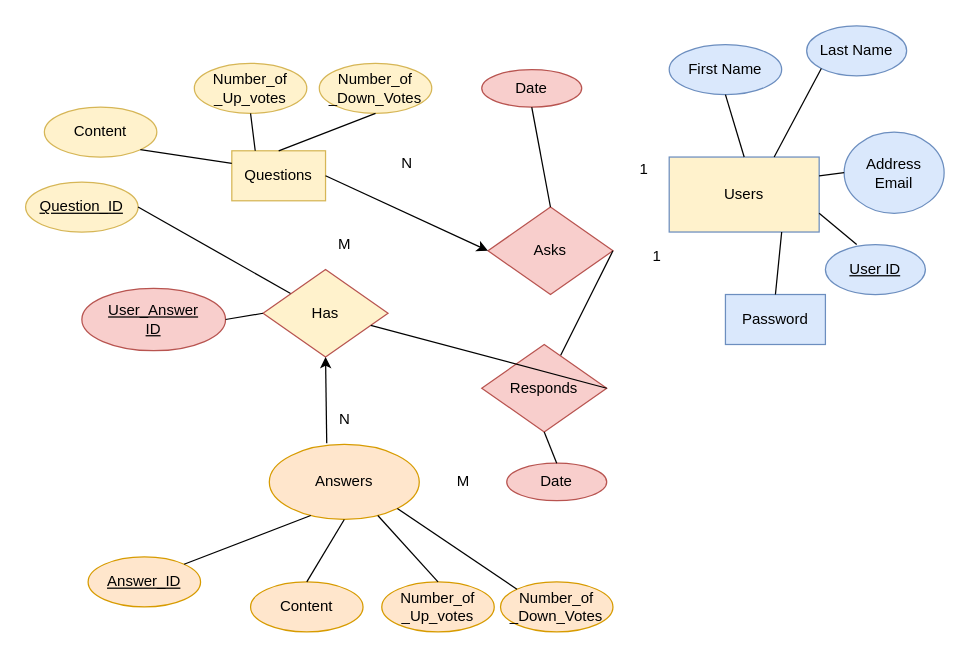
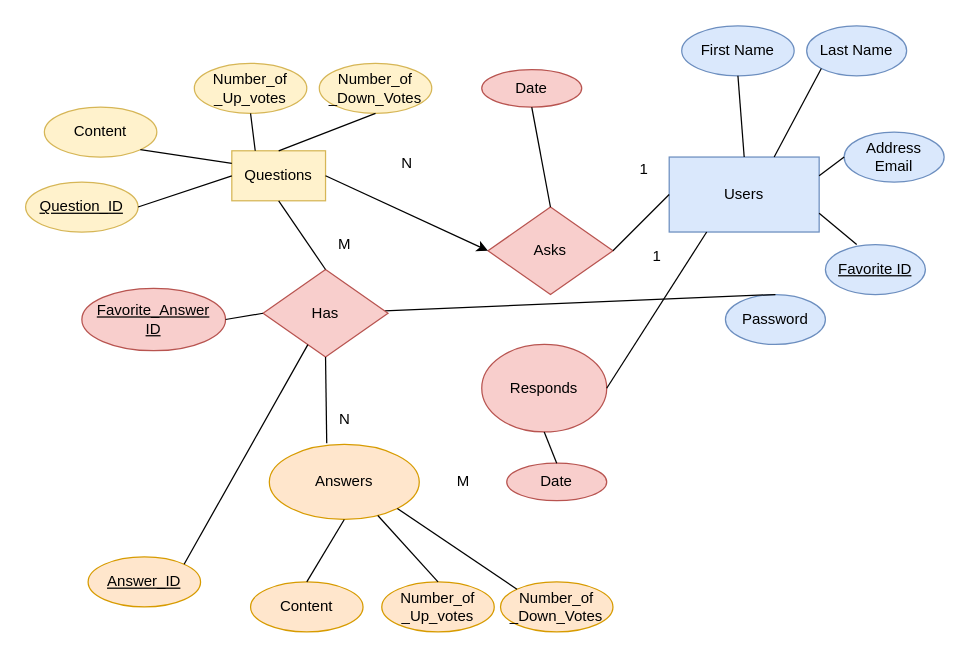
(726, 69) -> (738, 51)
(894, 173) -> (894, 157)
(744, 194) -> (744, 194)
none -> (302, 235)
(214, 250) -> (185, 191)
(779, 263) -> (581, 302)
(876, 269) -> (876, 269)
(587, 303) -> (641, 223)
(326, 313) -> (326, 313)
(154, 319) -> (154, 319)
(776, 319) -> (776, 319)
(489, 357) -> (657, 310)
(326, 367) -> (326, 363)
(544, 388) -> (544, 388)
(247, 540) -> (246, 454)
